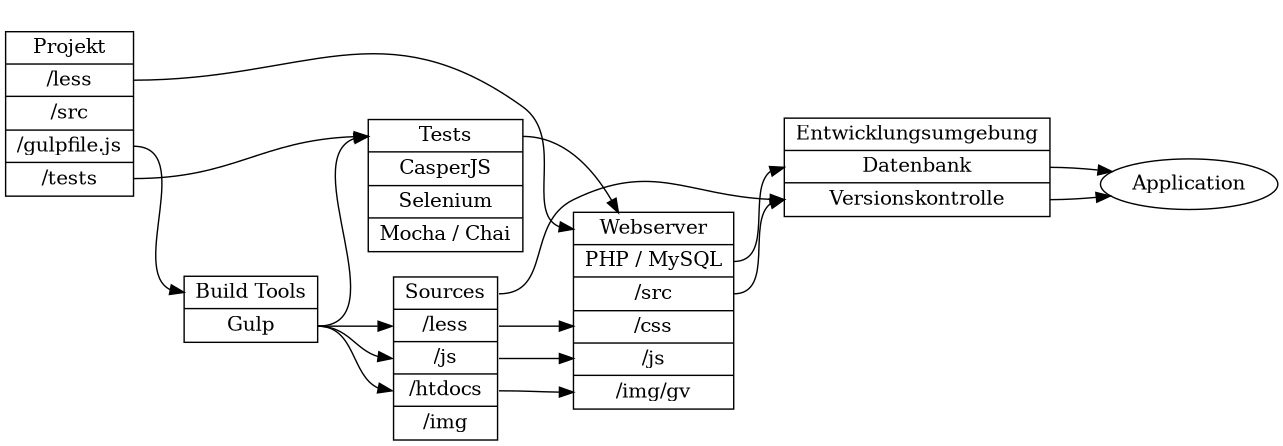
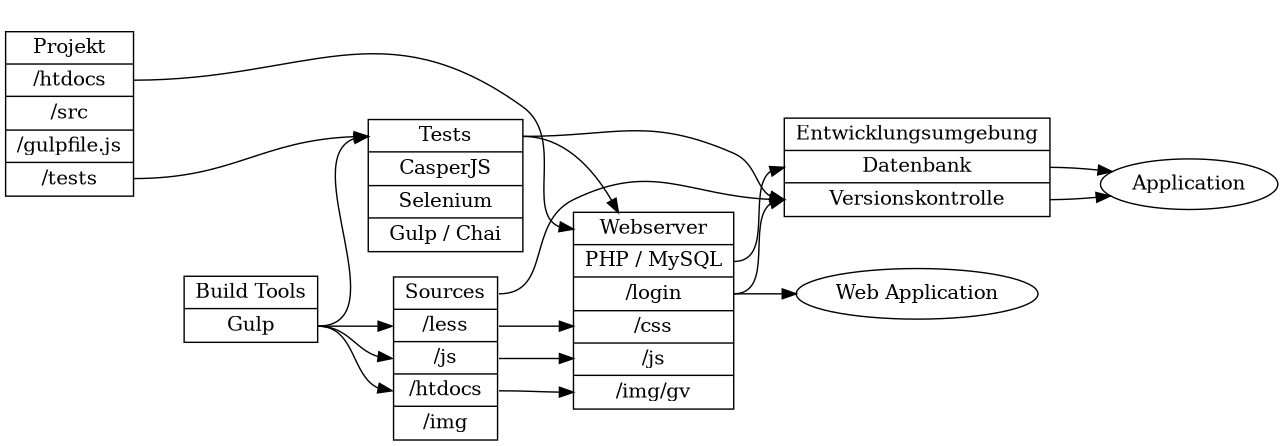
(70, 79) -> (70, 79)
none -> (659, 132)
(160, 212) -> none
(446, 234) -> (446, 234)
(654, 293) -> (654, 293)
none -> (917, 294)
